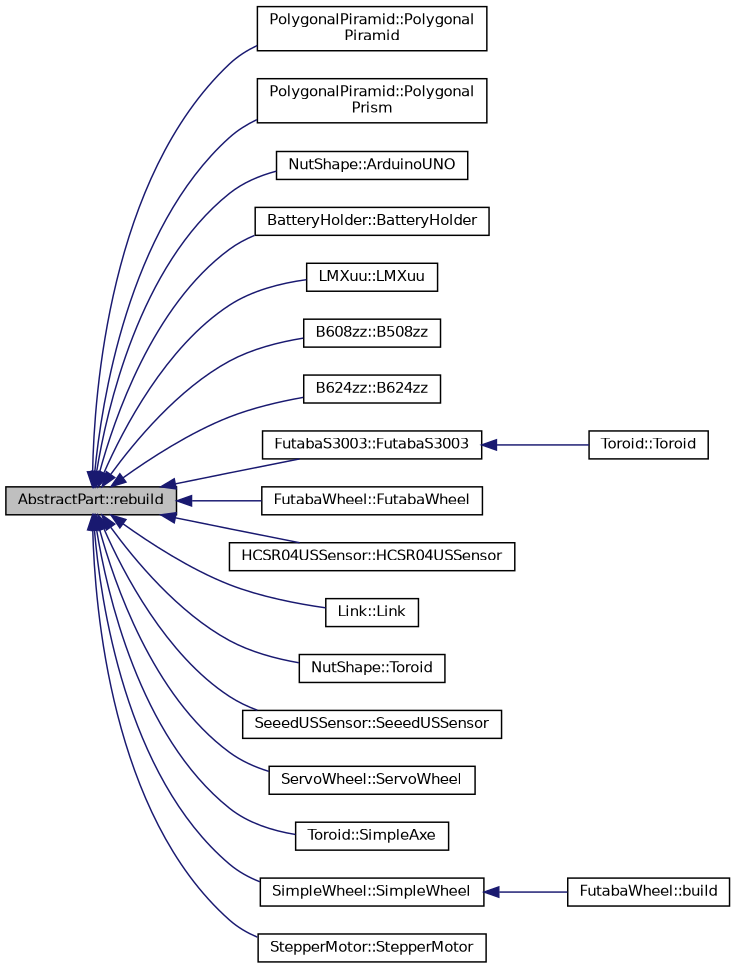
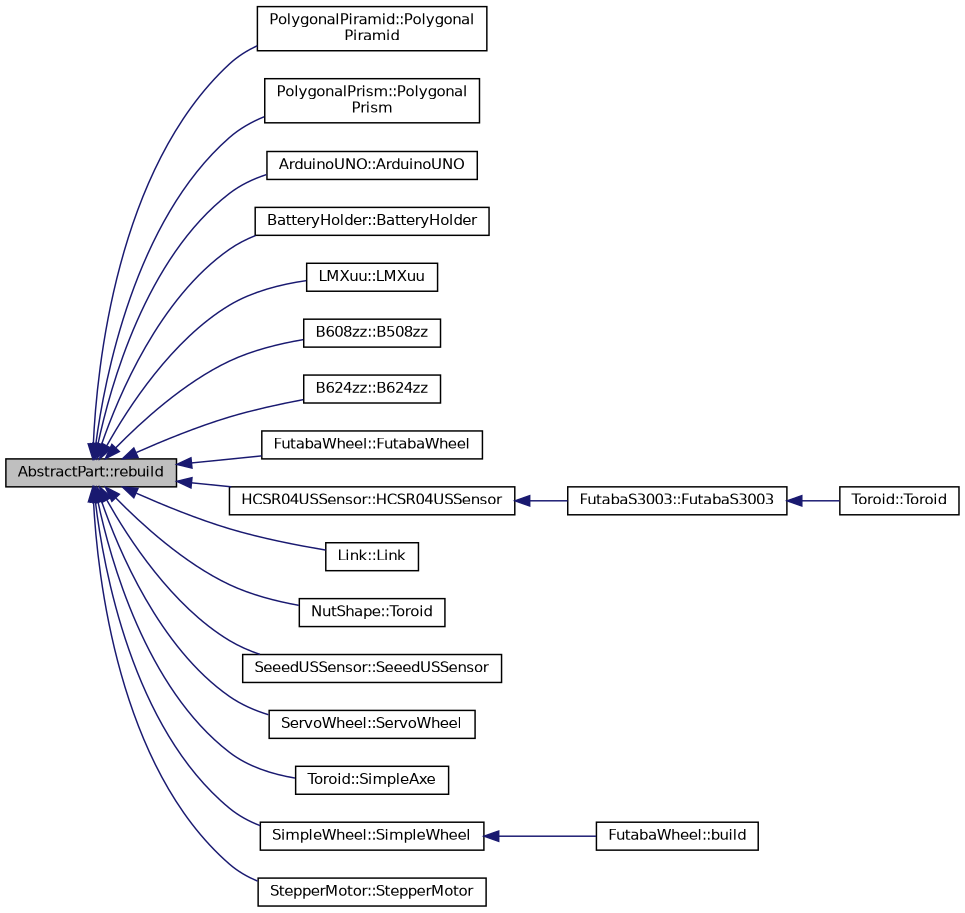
(372, 101) -> (372, 101)
(372, 165) -> (372, 165)
(237, 471) -> (549, 501)
